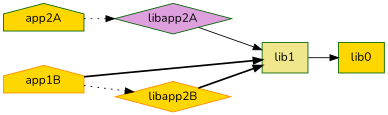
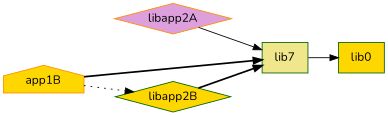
(44, 19) -> none
(173, 19) -> (173, 19)
(285, 58) -> (285, 58)
(173, 97) -> (173, 97)
